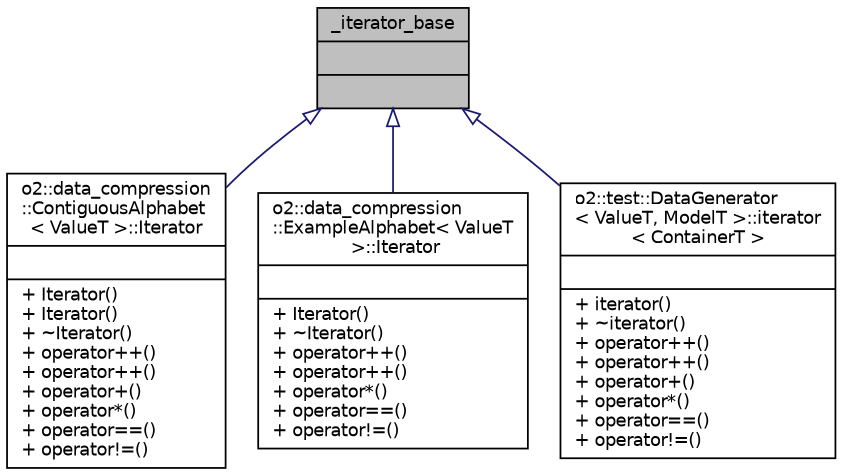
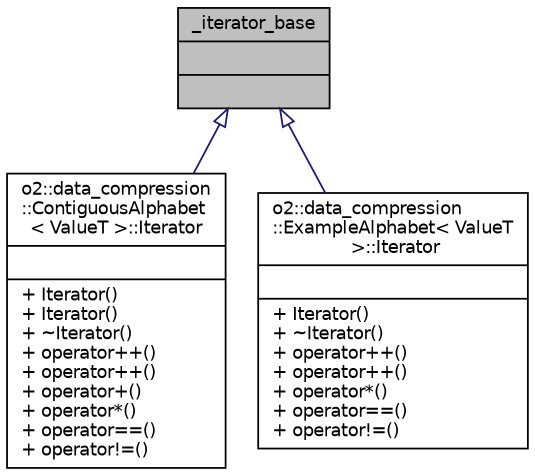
(698, 321) -> none
